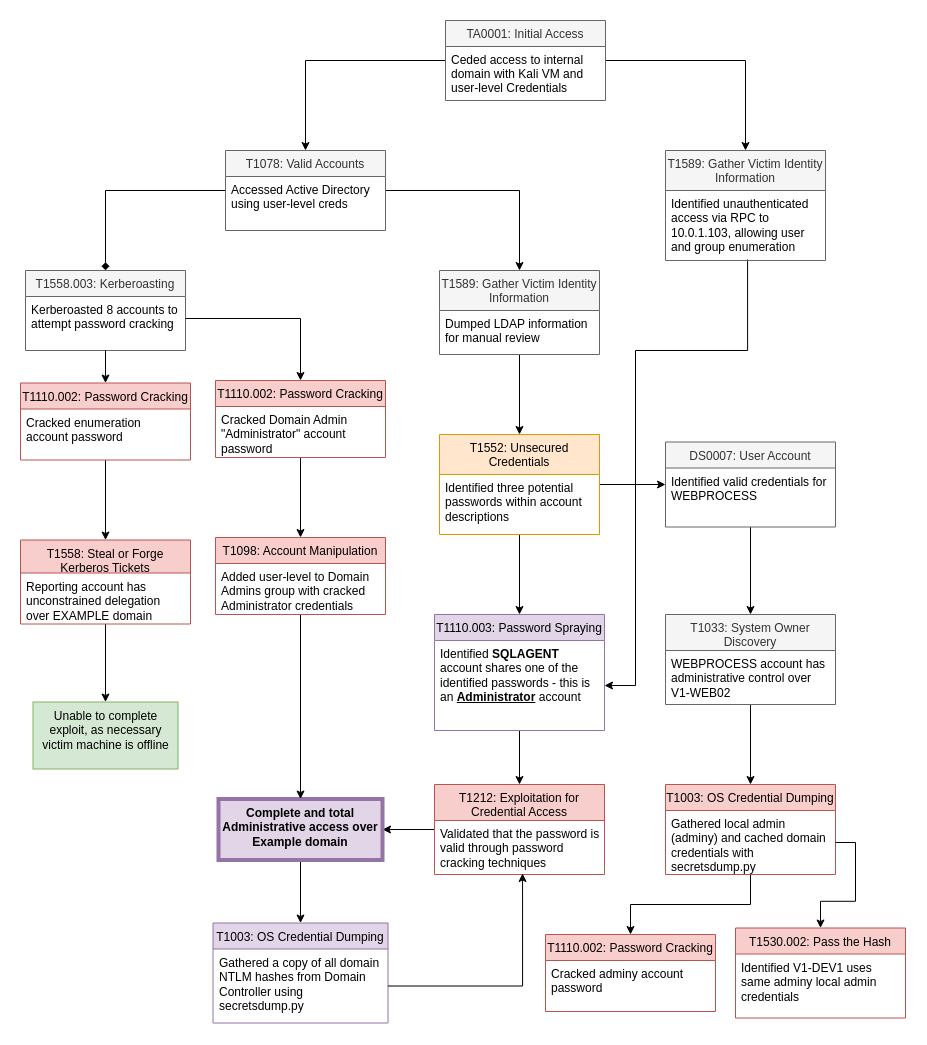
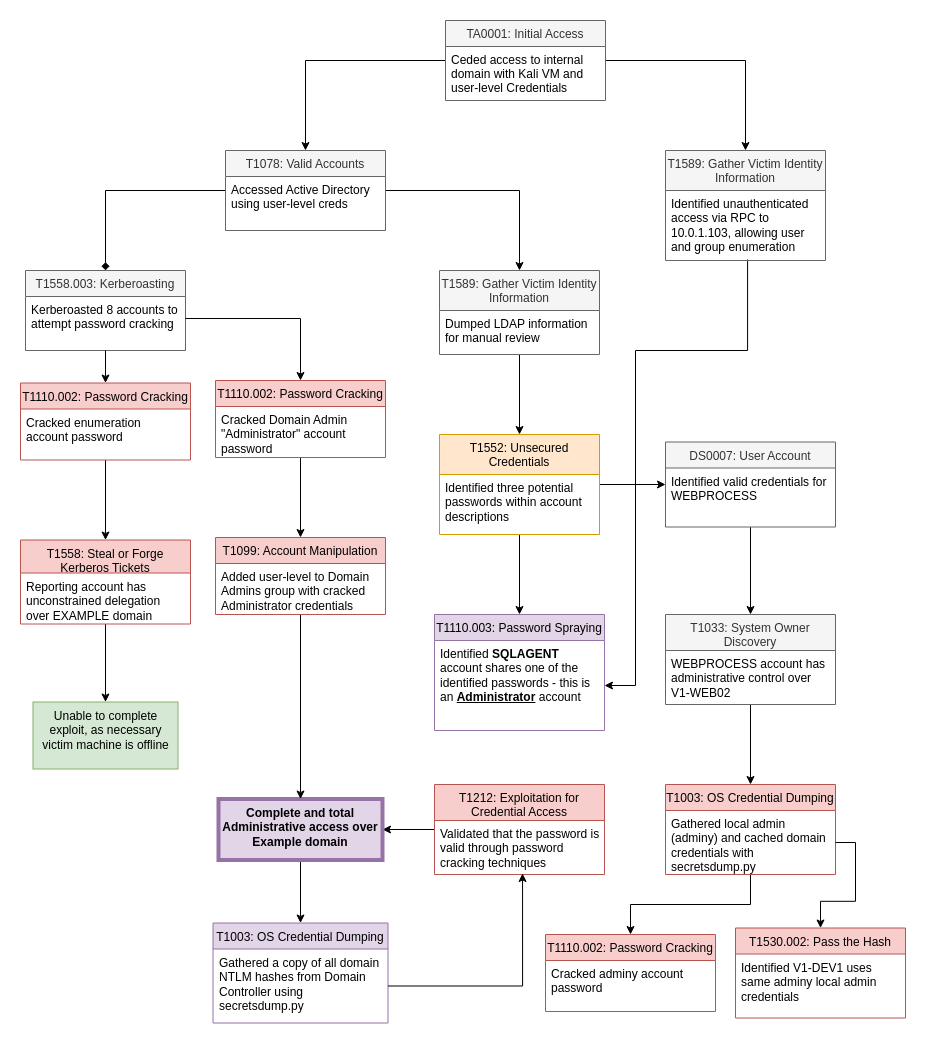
(301, 552) -> (301, 552)
(520, 755) -> none
